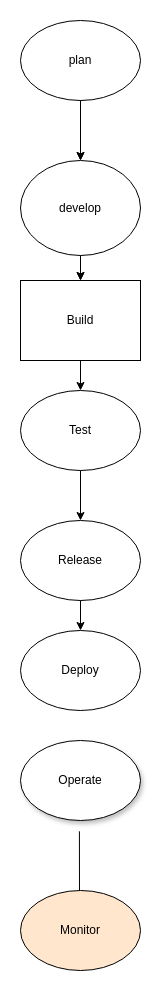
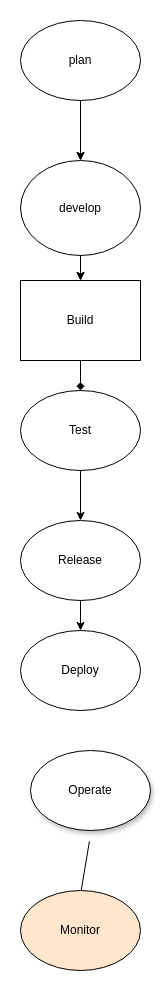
(81, 382) -> (81, 382)
(81, 781) -> (91, 791)
